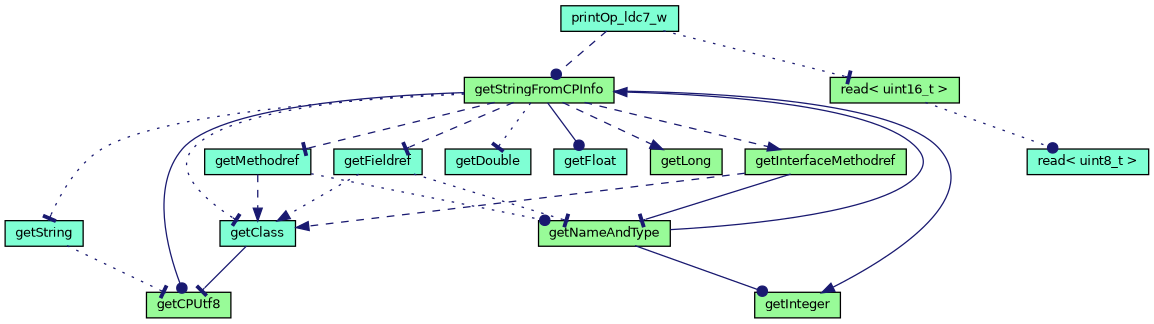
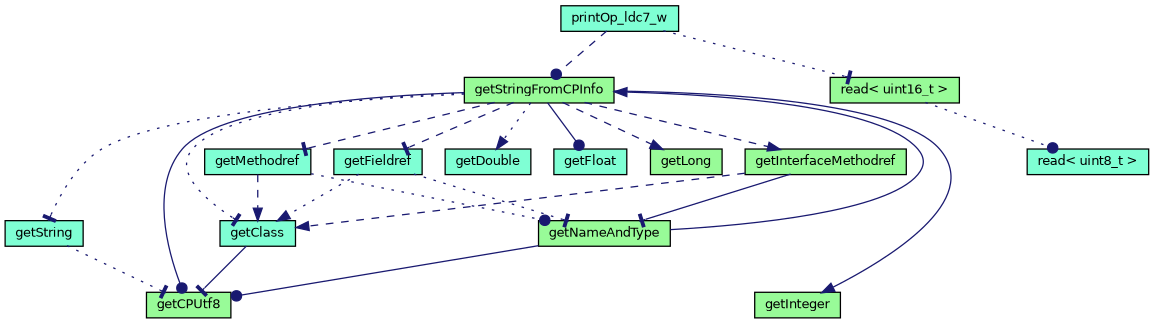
(515, 124) -> (515, 124)
(696, 268) -> (390, 270)
